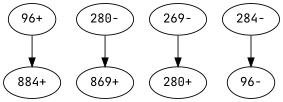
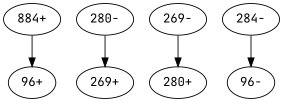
(32, 47) -> (32, 47)
(105, 83) -> (105, 83)
